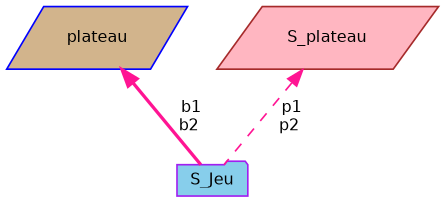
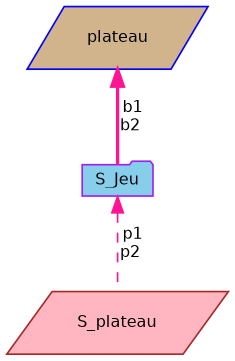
(258, 124) -> (118, 252)
